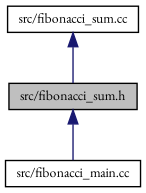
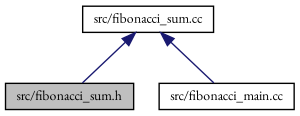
(73, 142) -> (192, 63)
